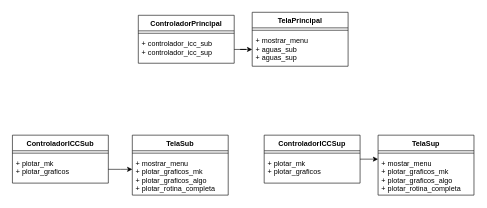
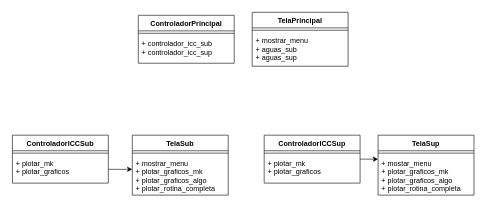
(244, 50) -> none
